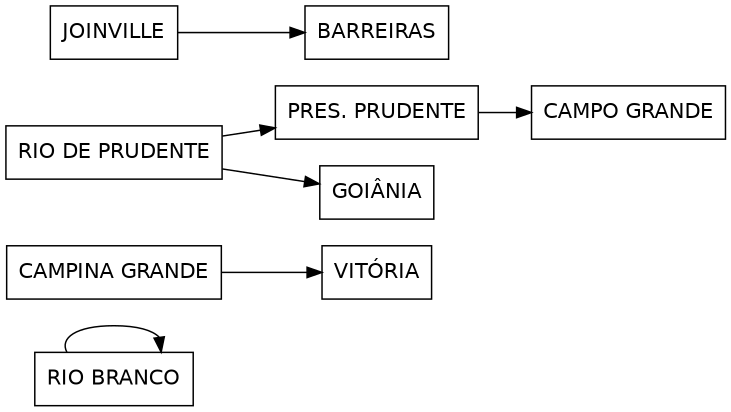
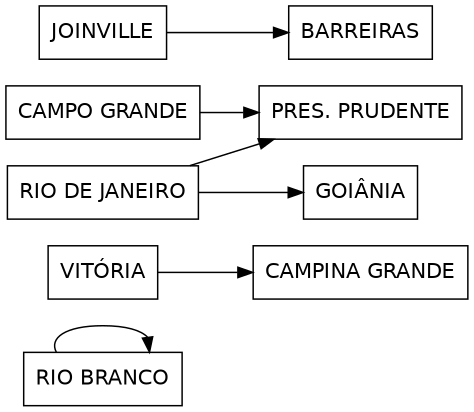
(498, 113) -> (222, 113)
(114, 152) -> (103, 192)
(264, 272) -> (198, 272)
